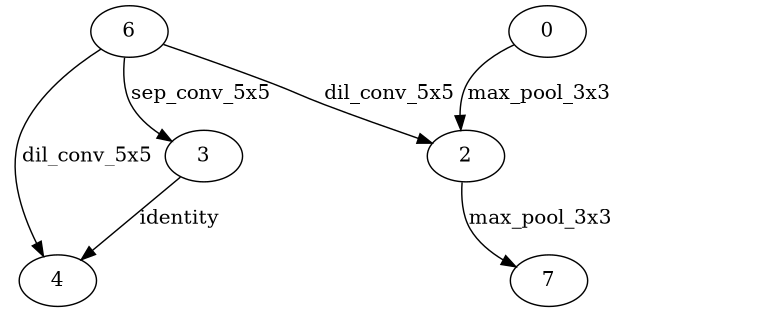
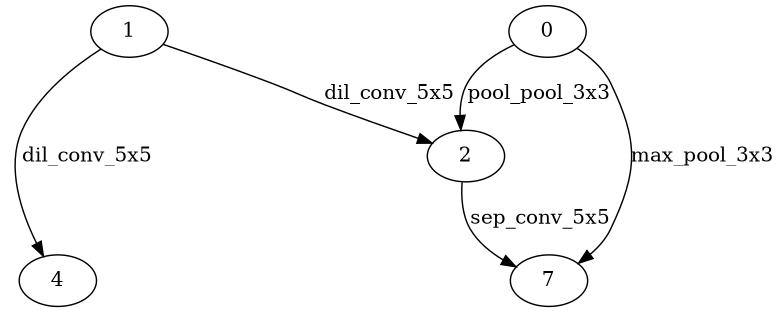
(129, 32) -> (129, 32)
(539, 94) -> (539, 94)
none -> (631, 148)
(204, 156) -> none
(540, 218) -> (540, 218)
